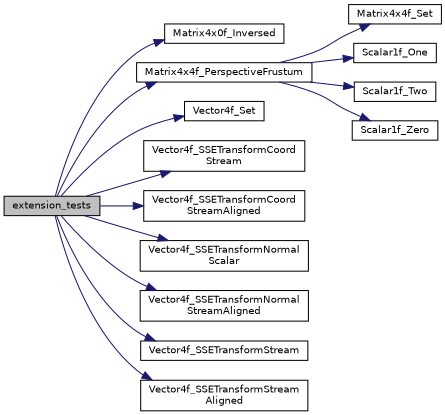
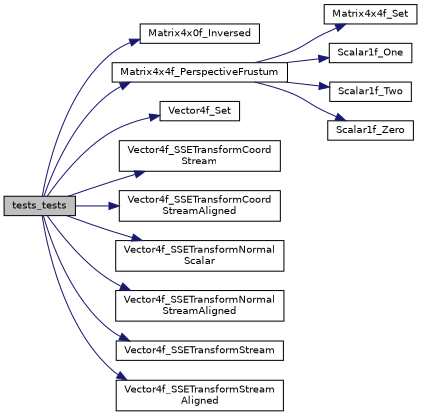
(52, 206) -> (40, 206)
